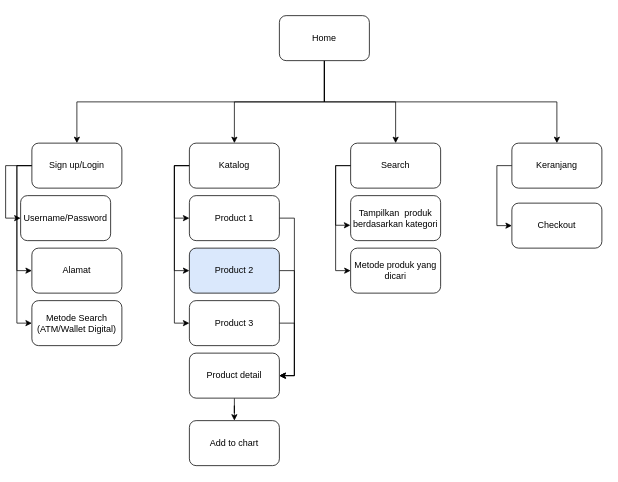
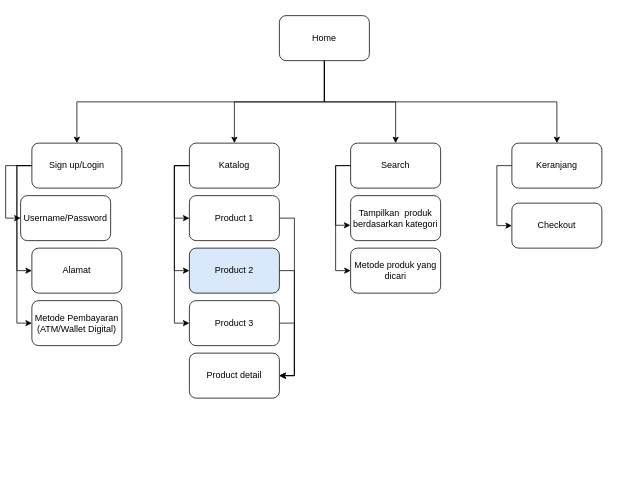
(77, 323) -> (77, 323)
(234, 412) -> none
(234, 443) -> none
